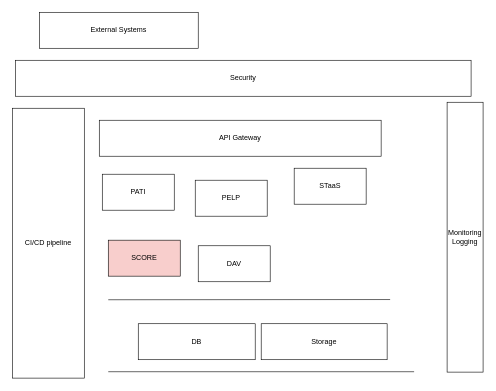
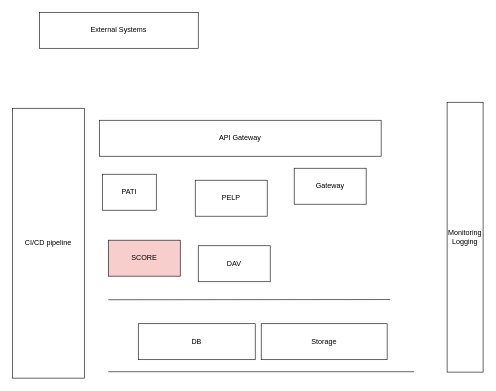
(243, 78) -> none
(330, 186) -> (330, 186)
(138, 192) -> (129, 192)
